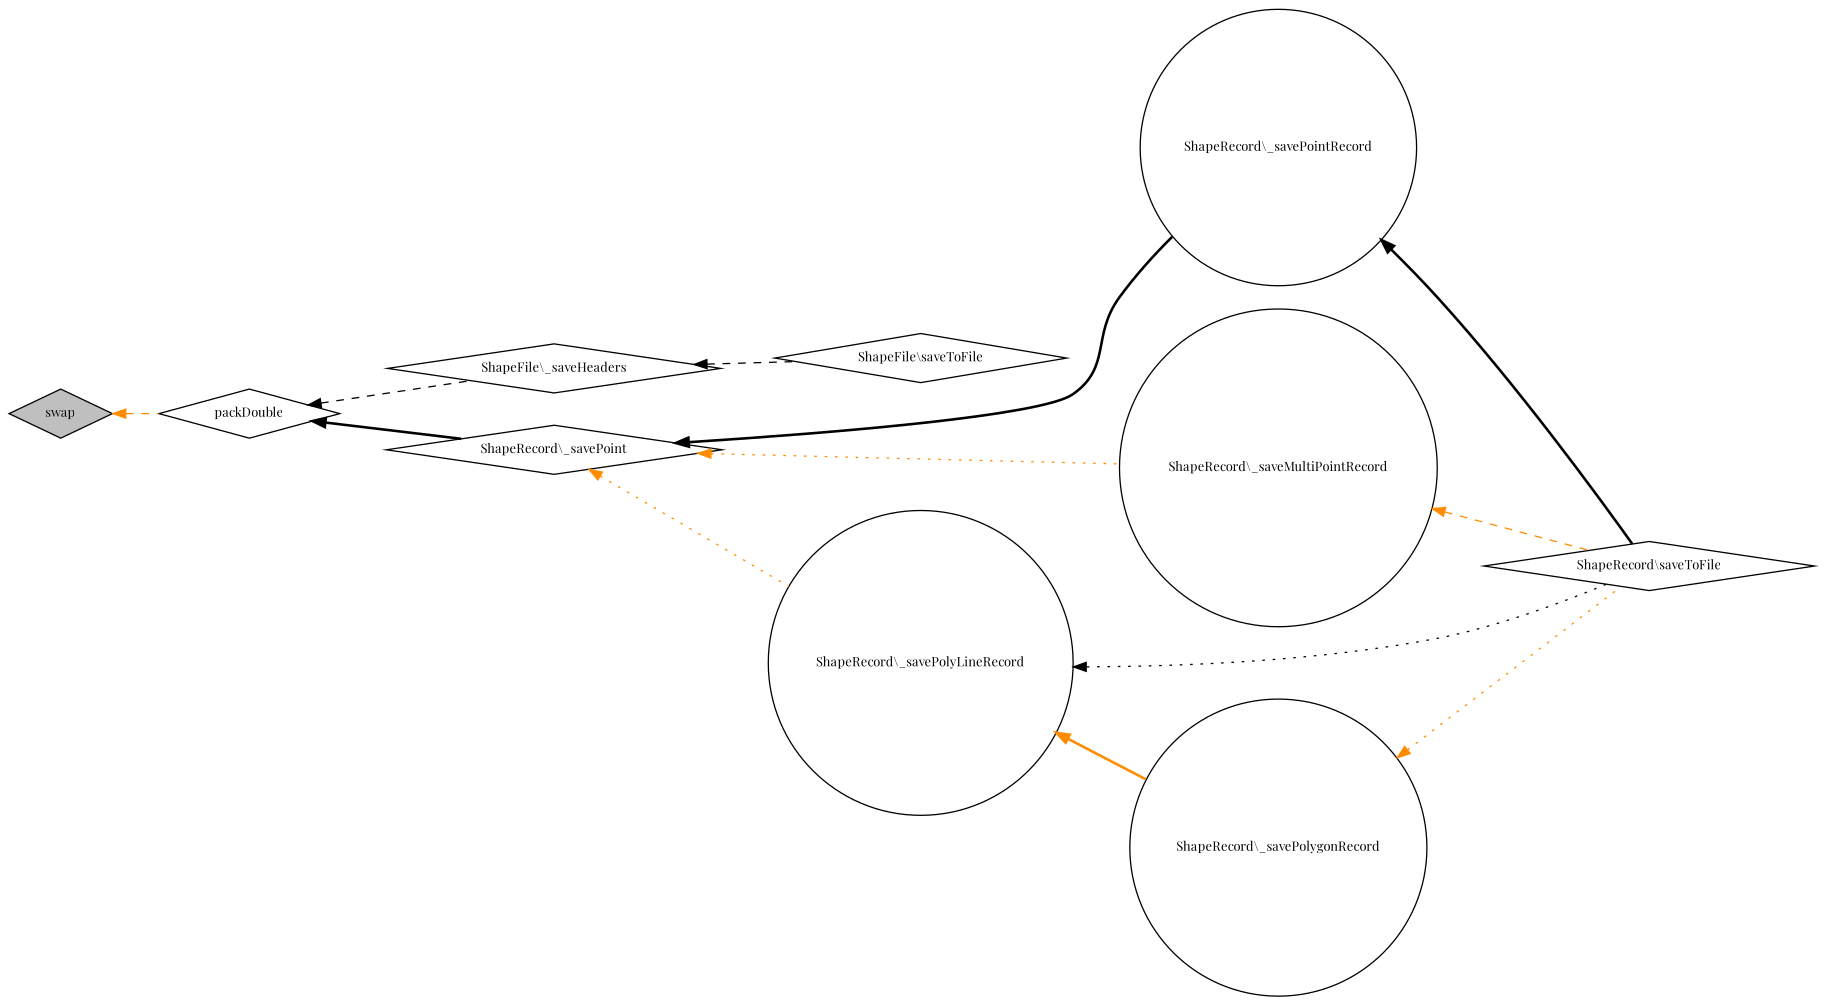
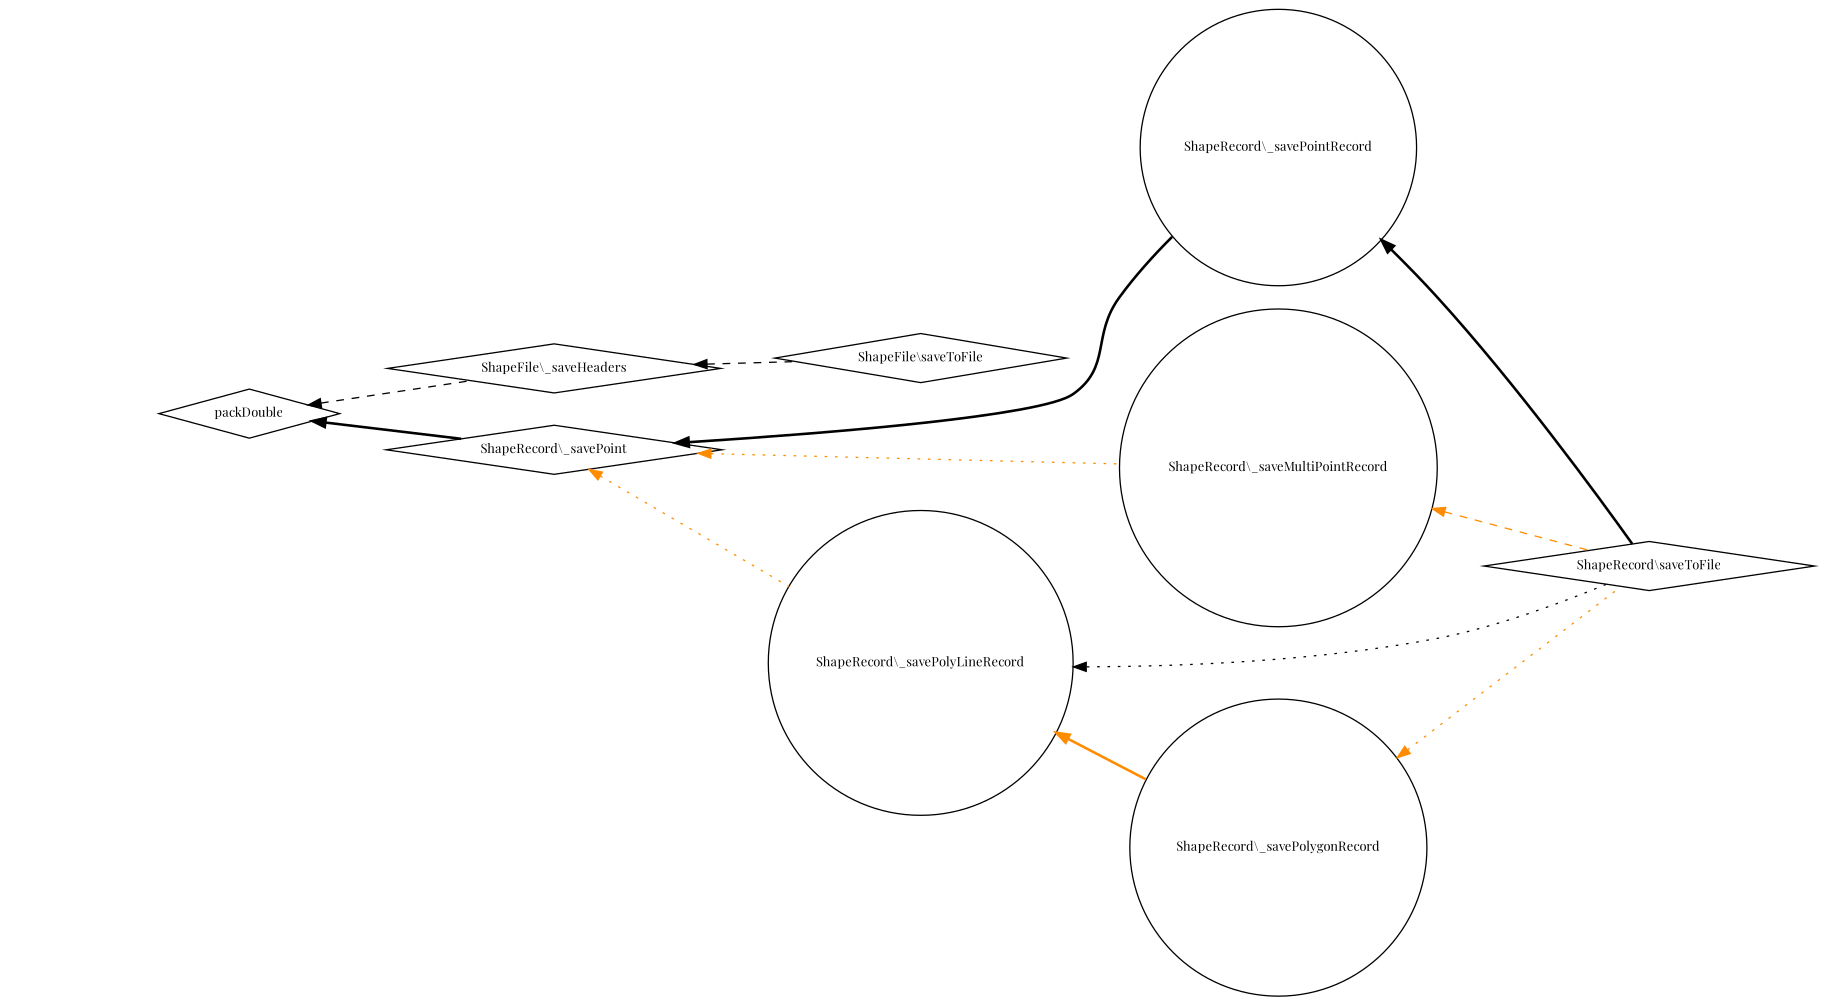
(61, 414) -> none
